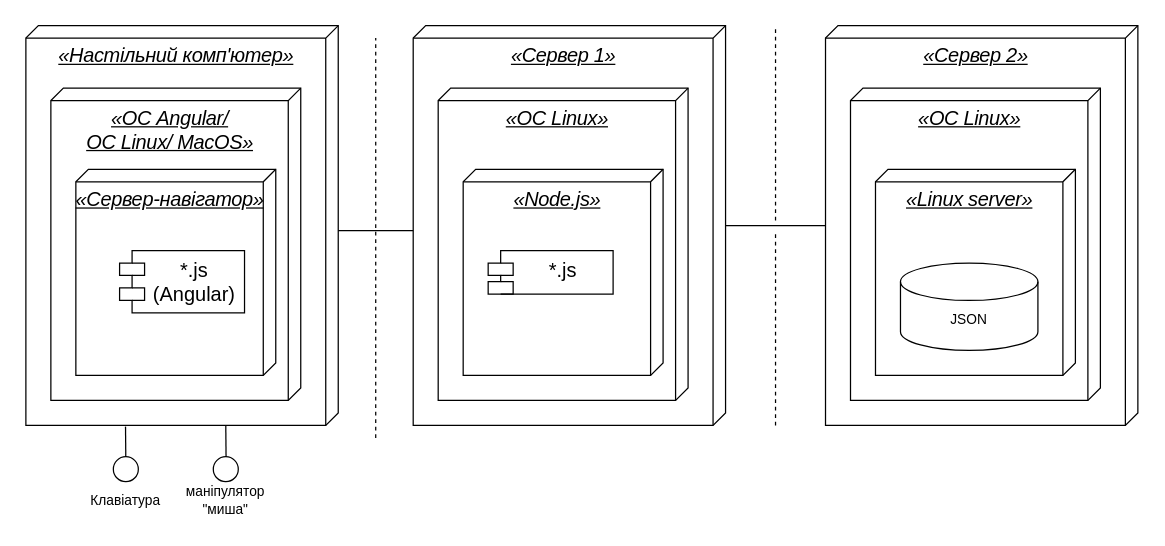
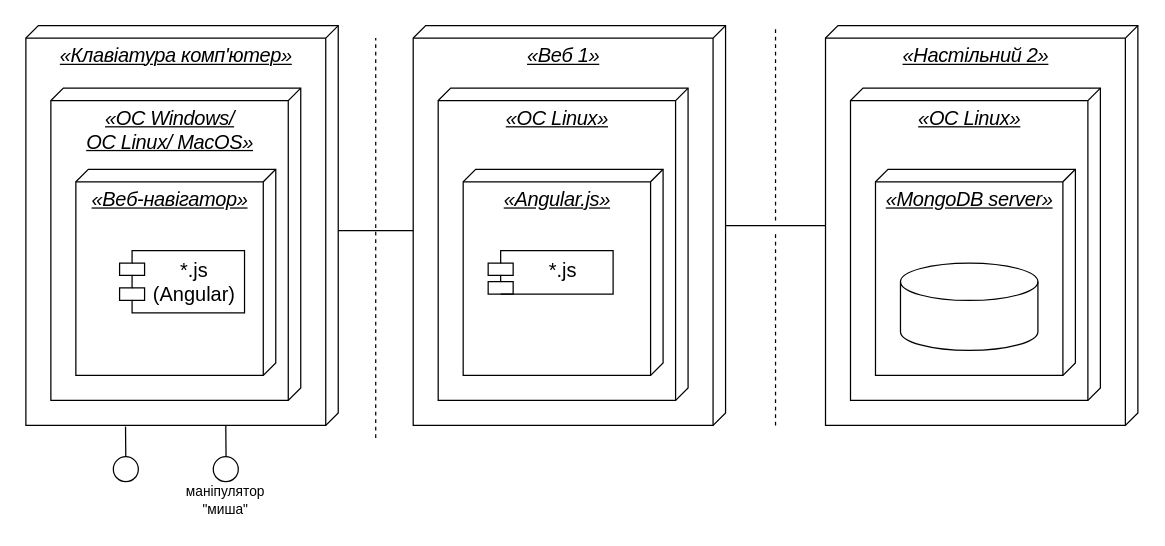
(176, 53) -> (176, 53)
(564, 53) -> (564, 53)
(976, 53) -> (976, 53)
(170, 131) -> (170, 131)
(170, 200) -> (170, 200)
(558, 200) -> (558, 200)
(970, 200) -> (970, 200)
(969, 319) -> none
(126, 501) -> none
